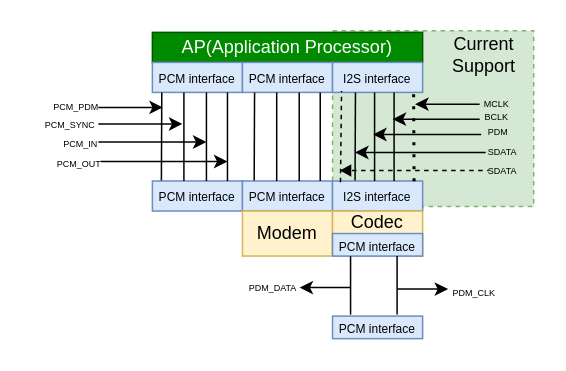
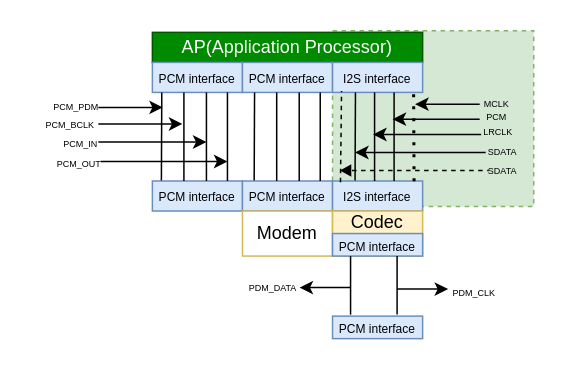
(484, 55) -> none
(497, 115) -> (497, 115)
(71, 122) -> (71, 122)
(498, 130) -> (498, 130)
(287, 233) -> (287, 233)
